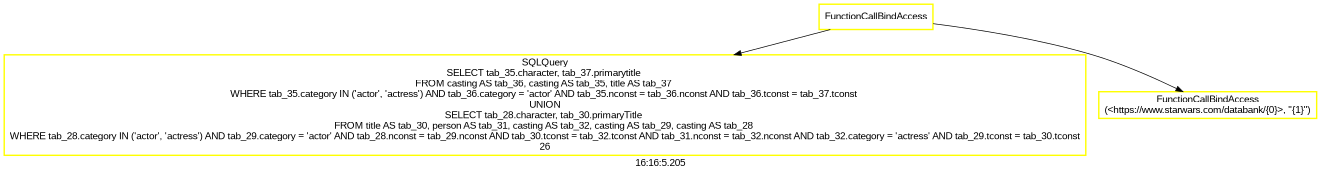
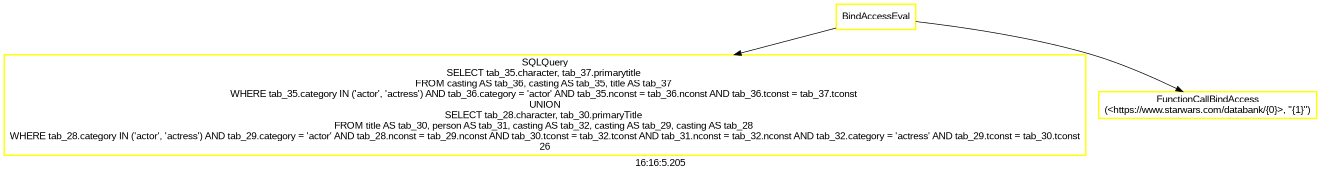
(876, 17) -> (876, 17)
